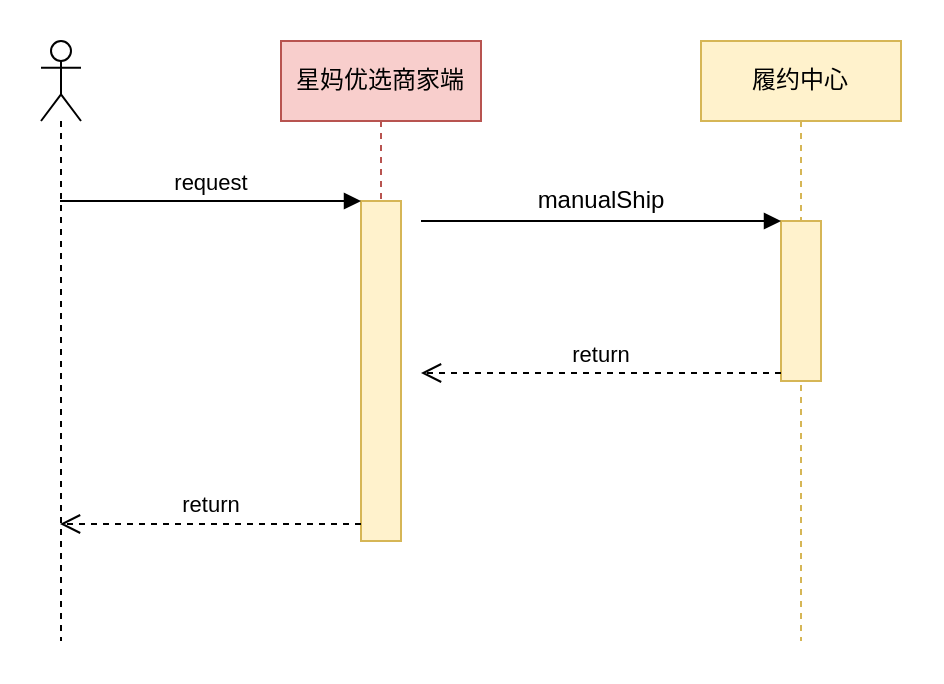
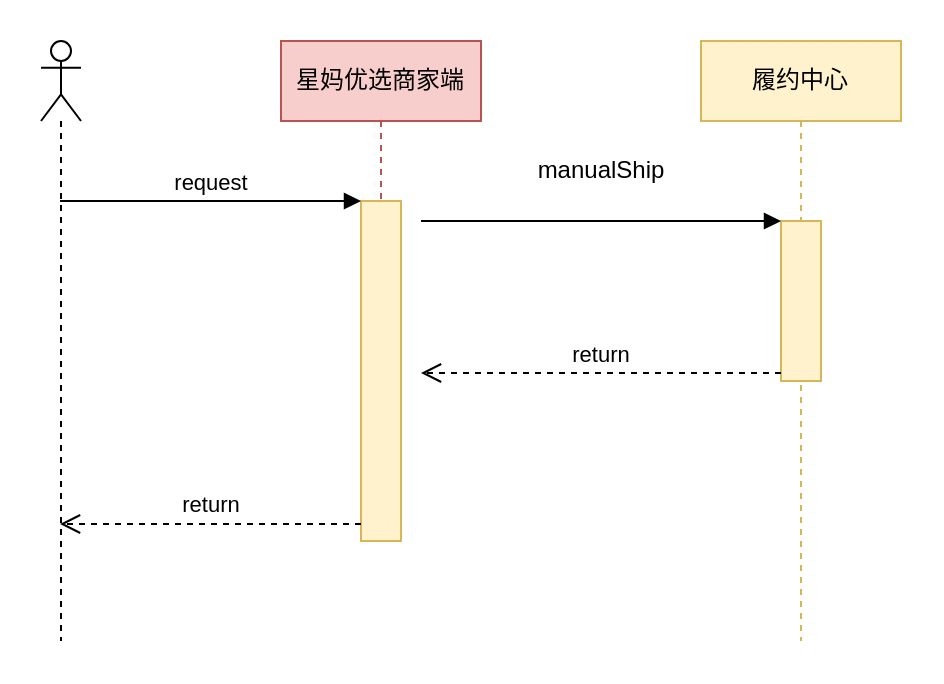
(601, 201) -> (601, 171)
